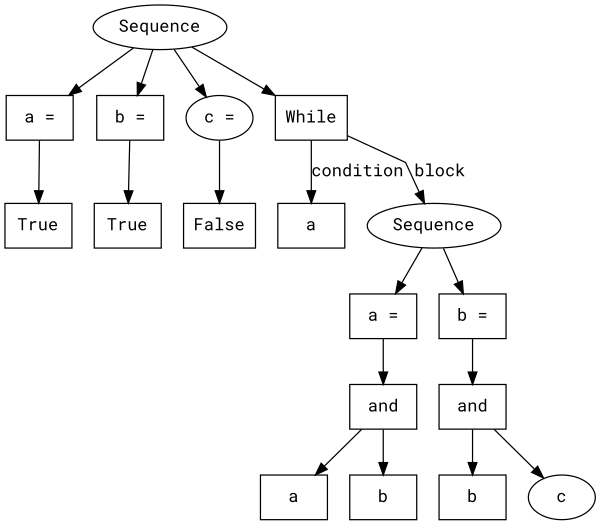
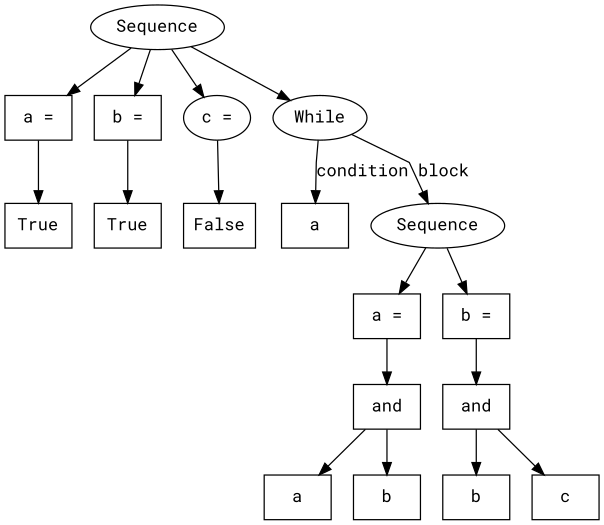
(311, 118) -> (320, 118)
(562, 497) -> (566, 497)
